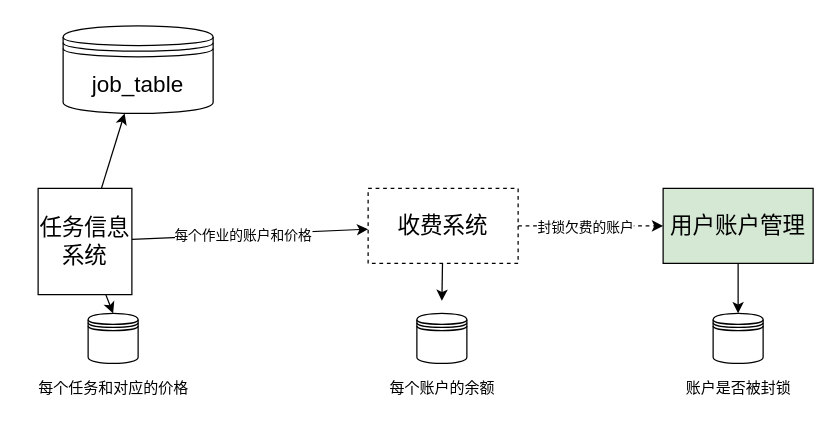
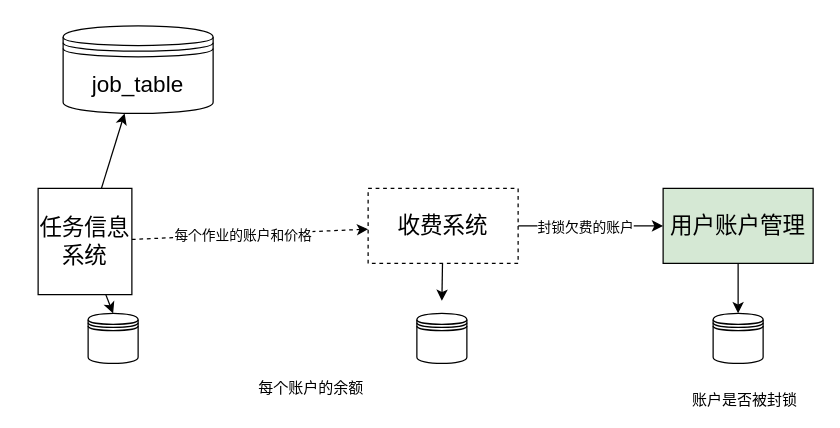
(643, 226) -> (643, 226)
(335, 230) -> (335, 230)
(113, 388) -> none
(442, 388) -> (311, 388)
(738, 388) -> (744, 401)
